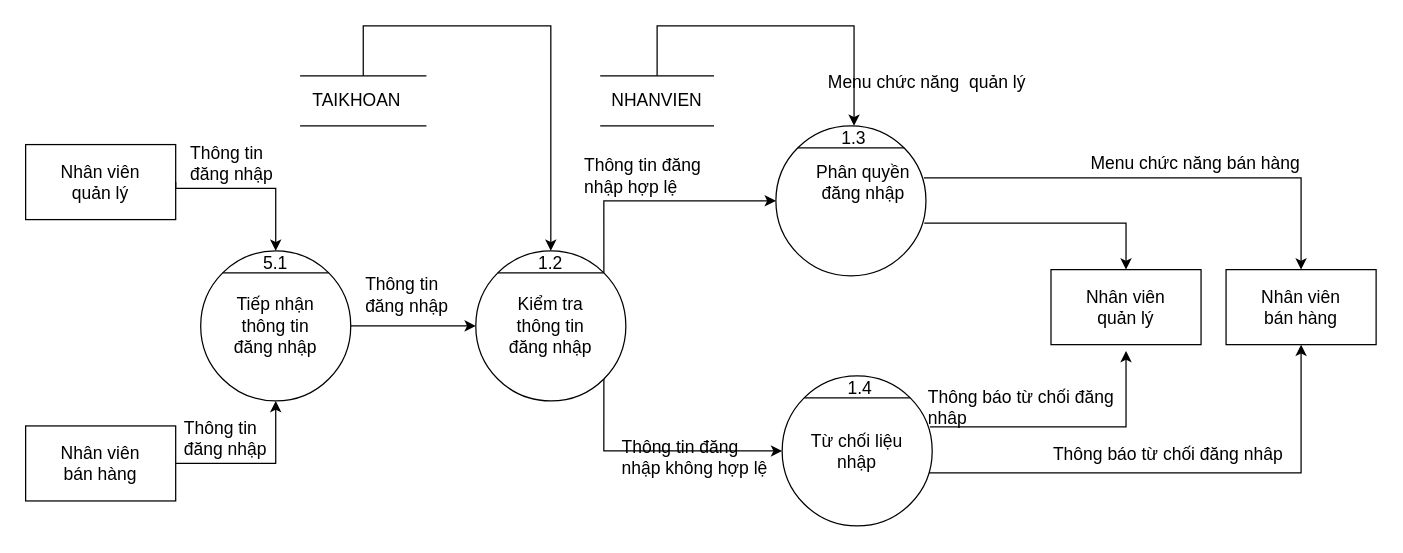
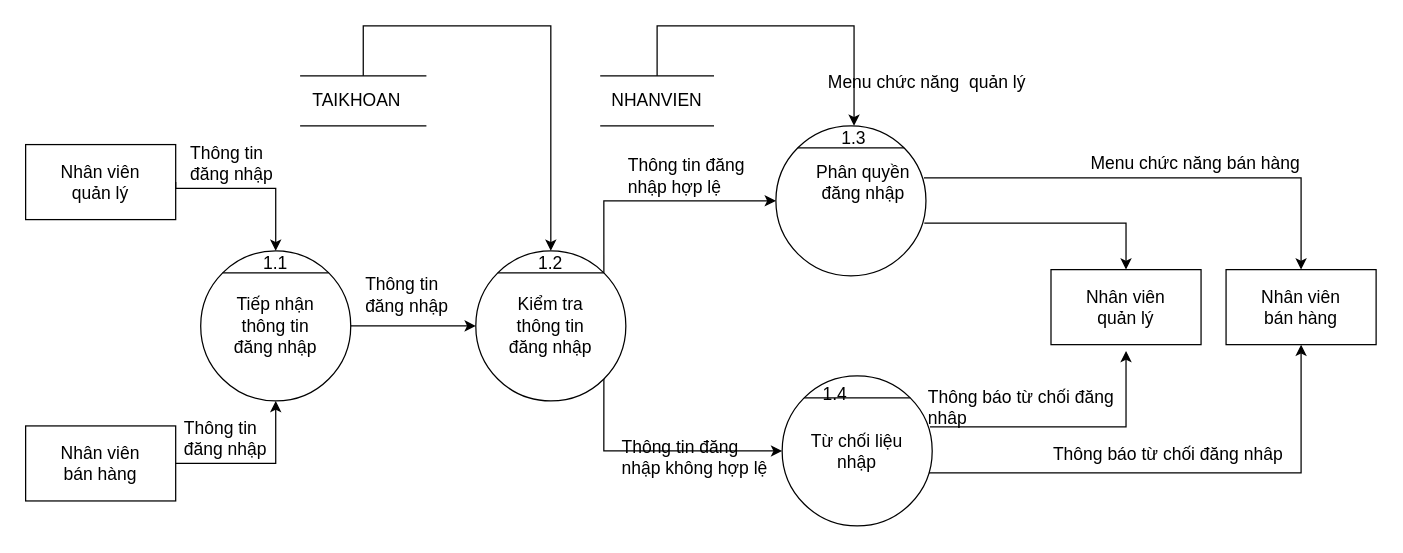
(651, 176) -> (694, 176)
(276, 263) -> (276, 263)
(860, 388) -> (835, 394)
